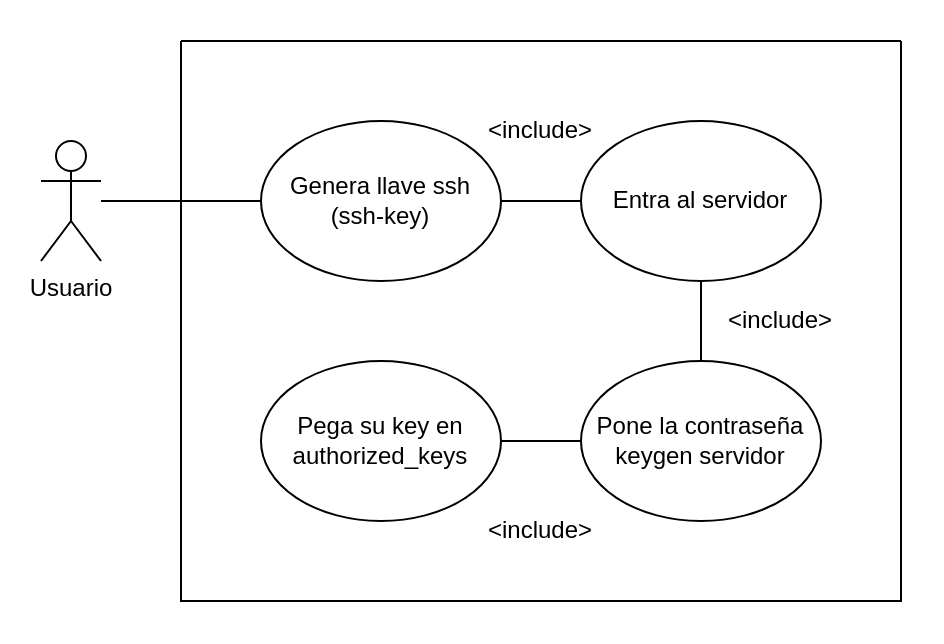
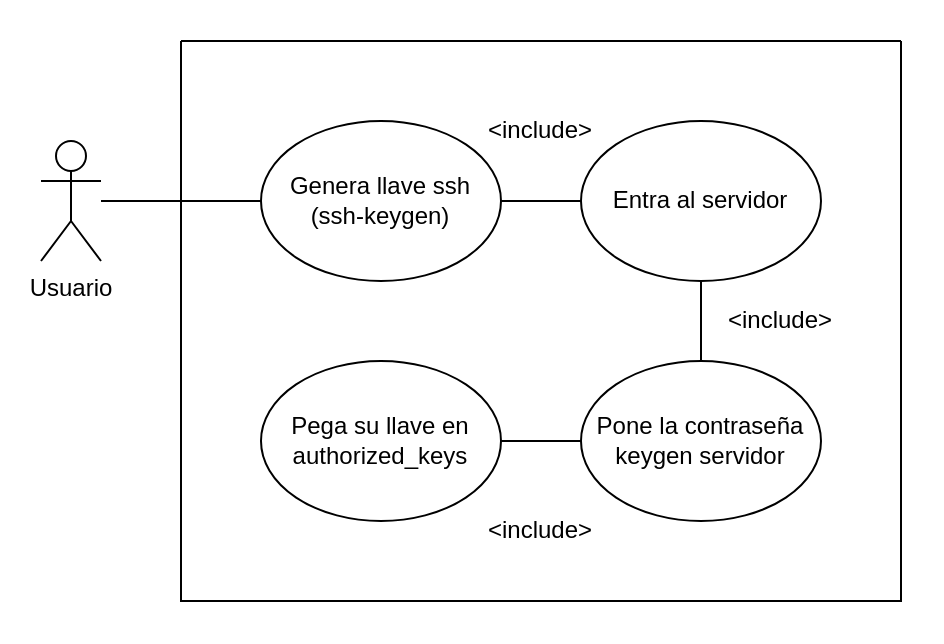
(381, 201) -> (381, 201)
(381, 441) -> (381, 441)
